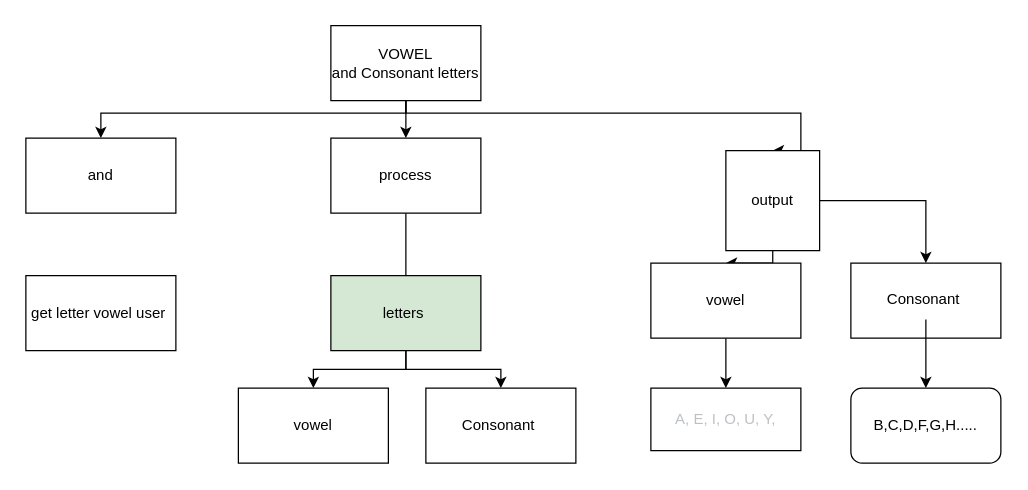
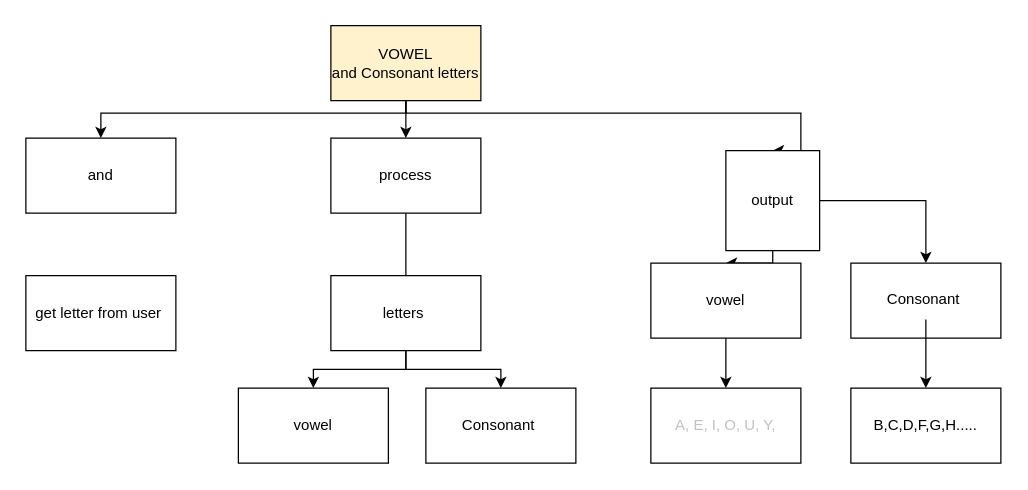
(406, 63) -> (406, 63)
(101, 313) -> (101, 313)
(406, 313) -> (406, 313)
(726, 419) -> (726, 426)
(926, 426) -> (926, 426)
